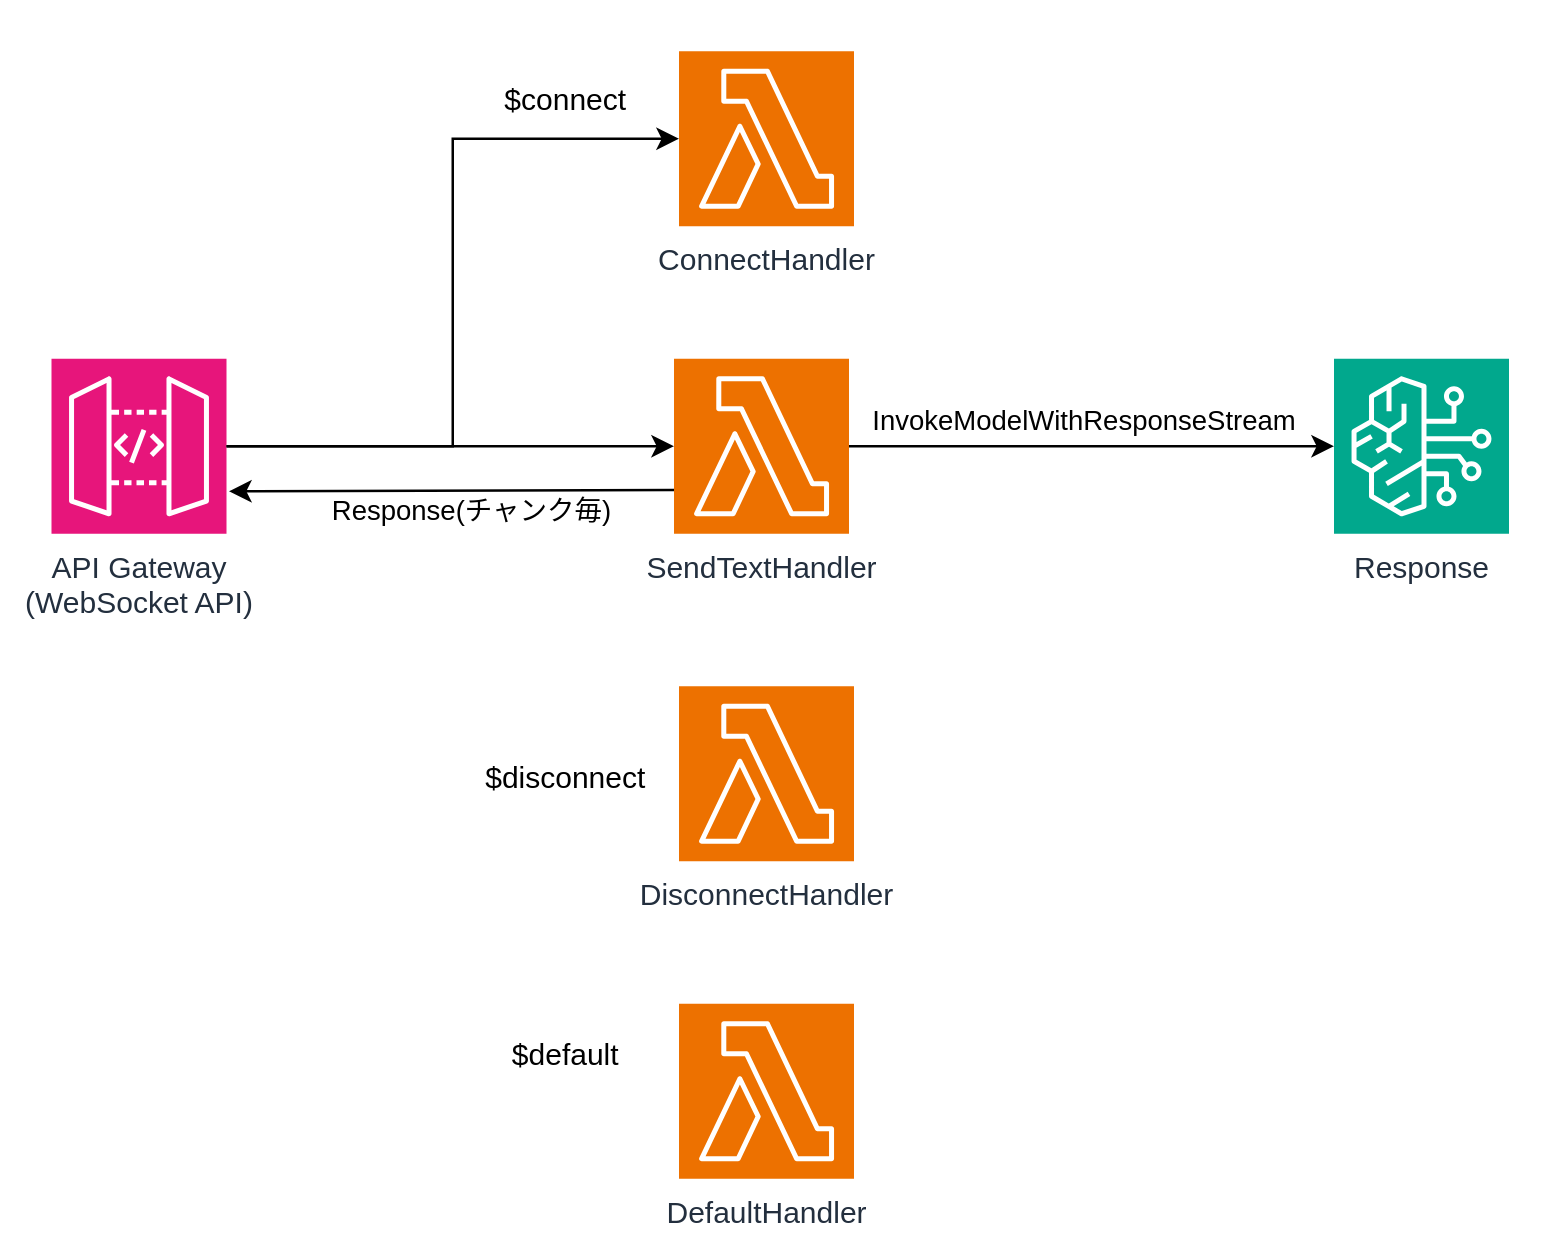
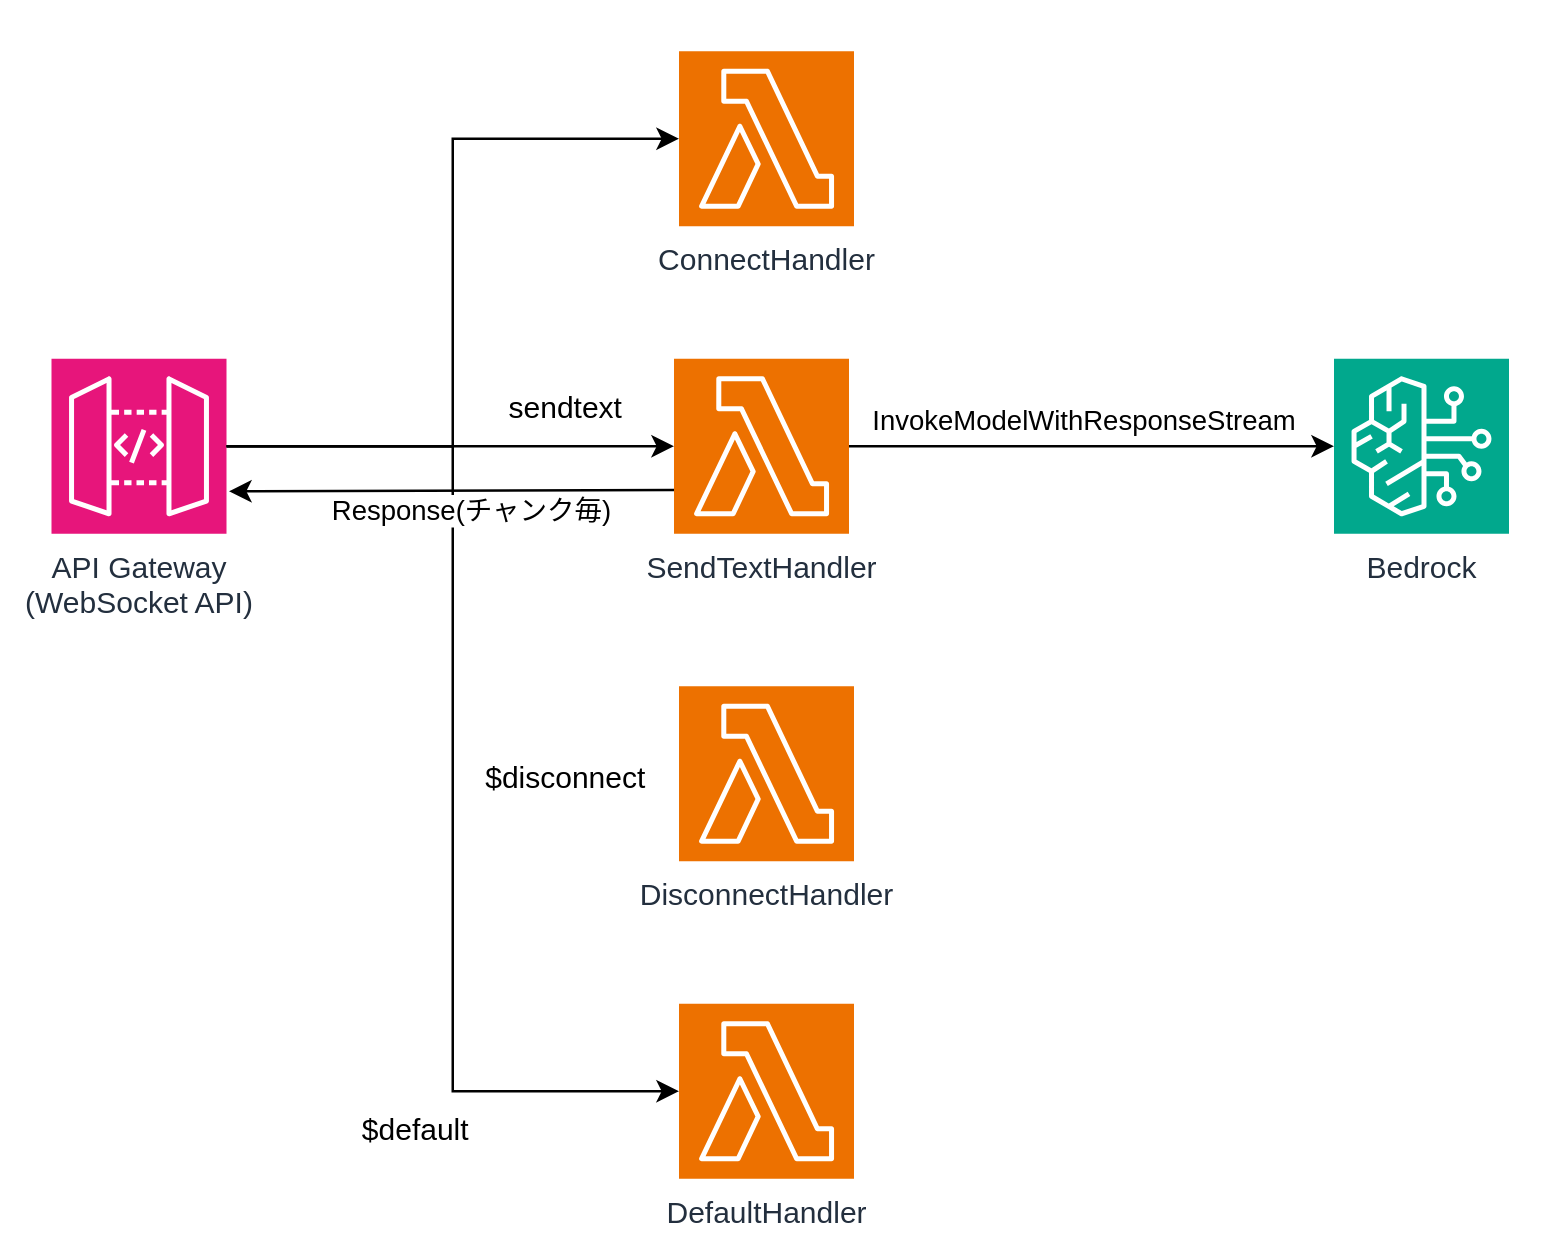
(566, 101) -> none
none -> (566, 409)
(1423, 569) -> (1423, 569)
none -> (453, 913)
(566, 1056) -> (416, 1131)
